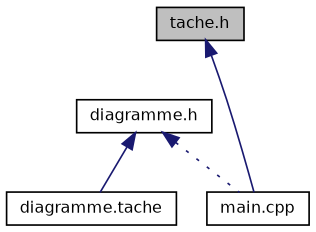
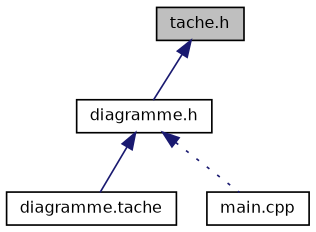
(234, 123) -> (168, 77)
